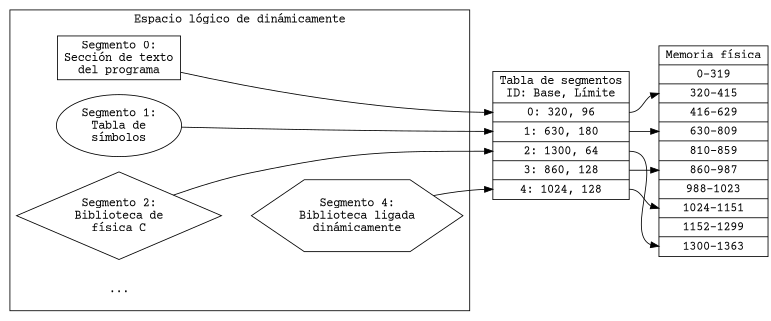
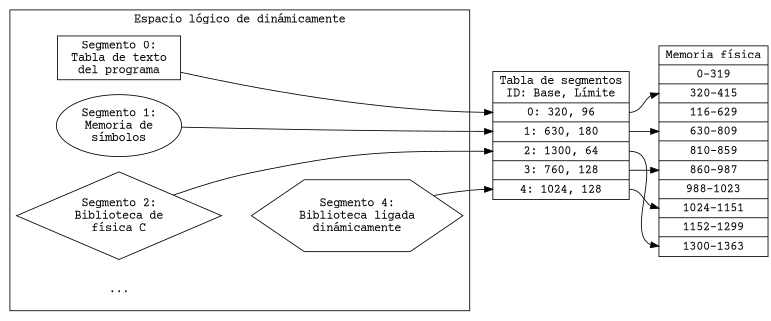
(119, 58) -> (119, 58)
(713, 112) -> (713, 112)
(119, 126) -> (119, 126)
(561, 170) -> (561, 170)
